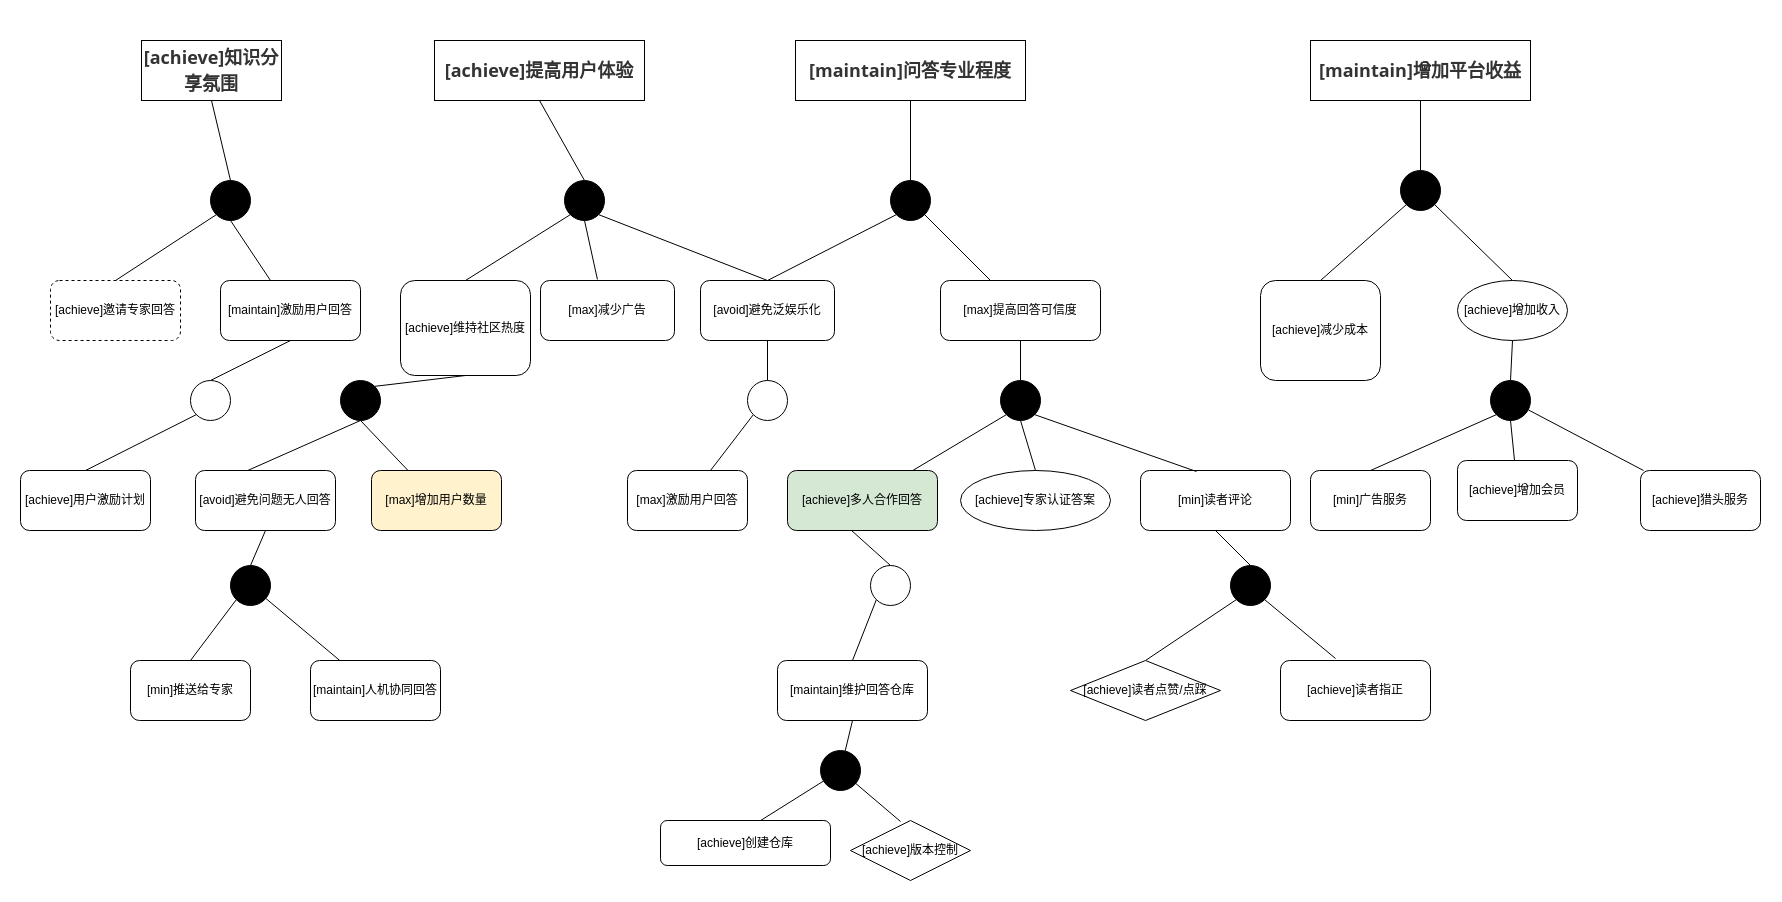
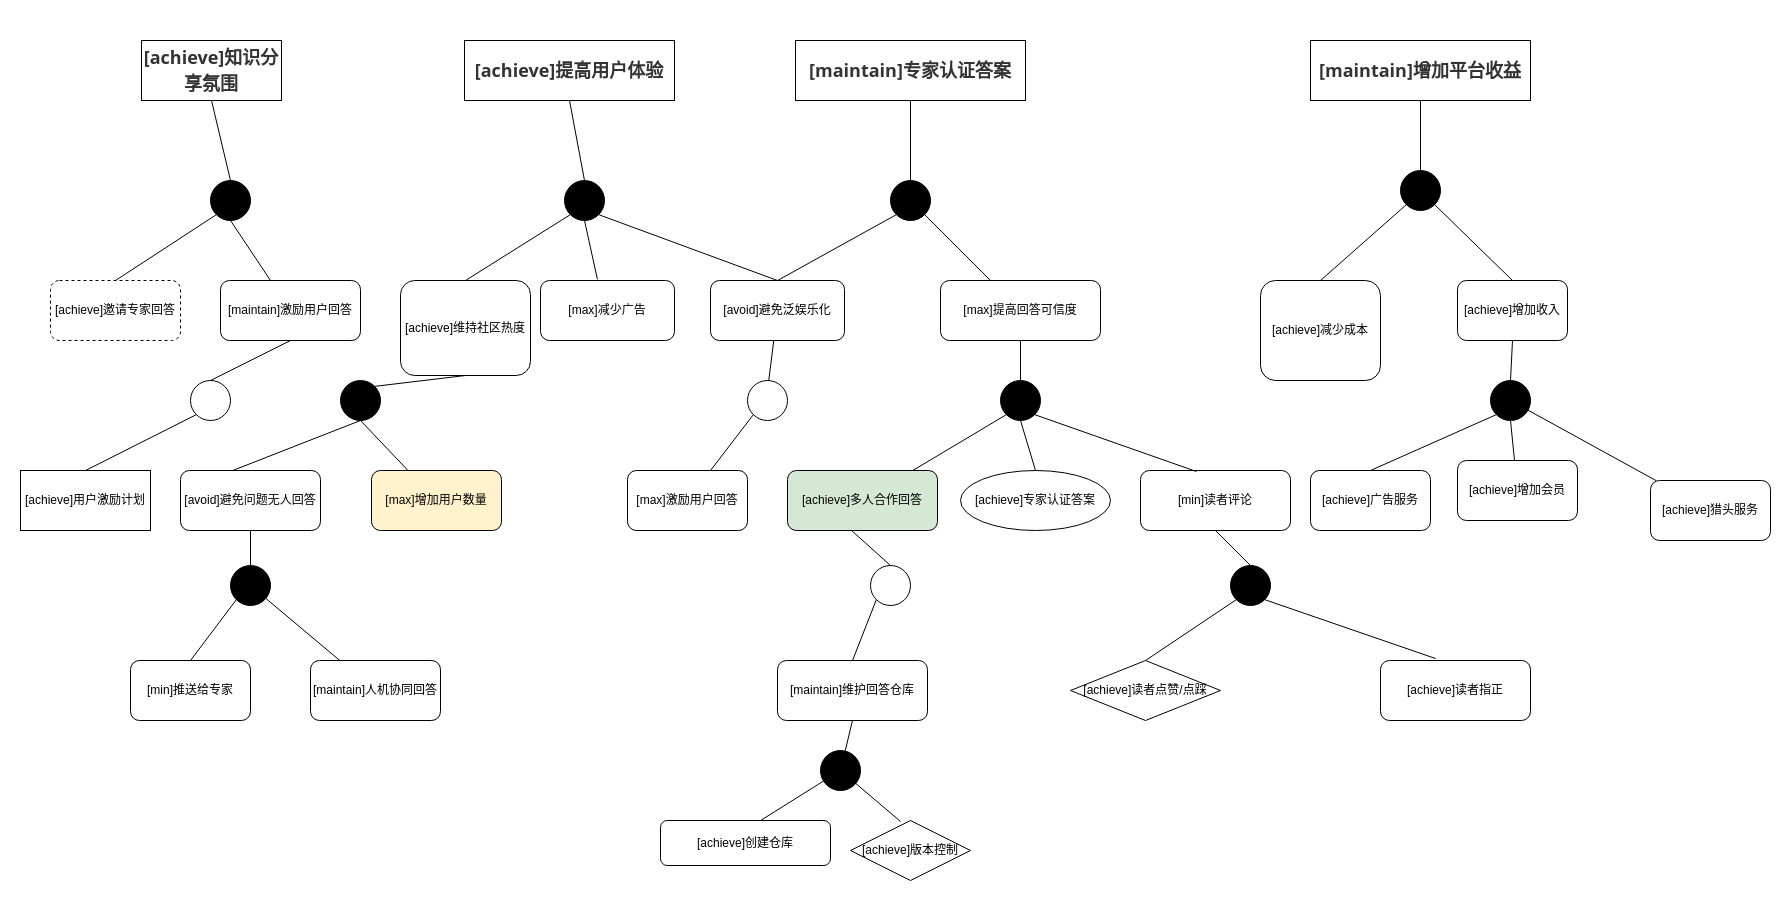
(540, 71) -> (570, 71)
(911, 71) -> (911, 71)
(768, 311) -> (778, 311)
(1513, 311) -> (1513, 311)
(86, 501) -> (86, 501)
(266, 501) -> (251, 501)
(1371, 501) -> (1371, 501)
(1701, 501) -> (1711, 511)
(1356, 691) -> (1456, 691)
